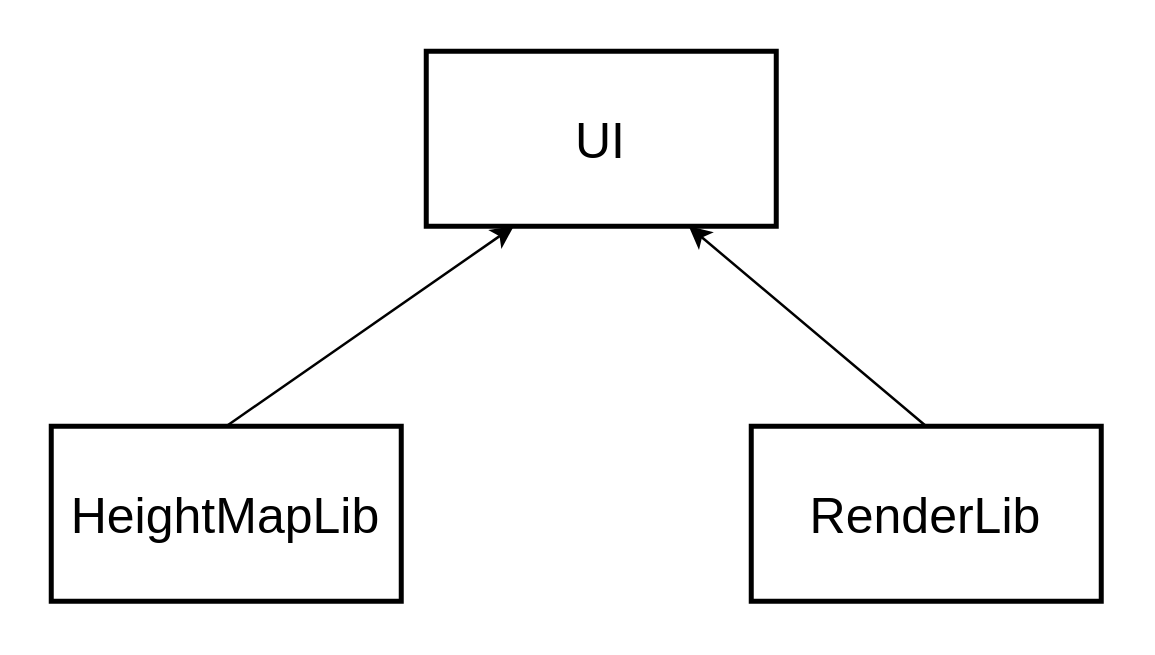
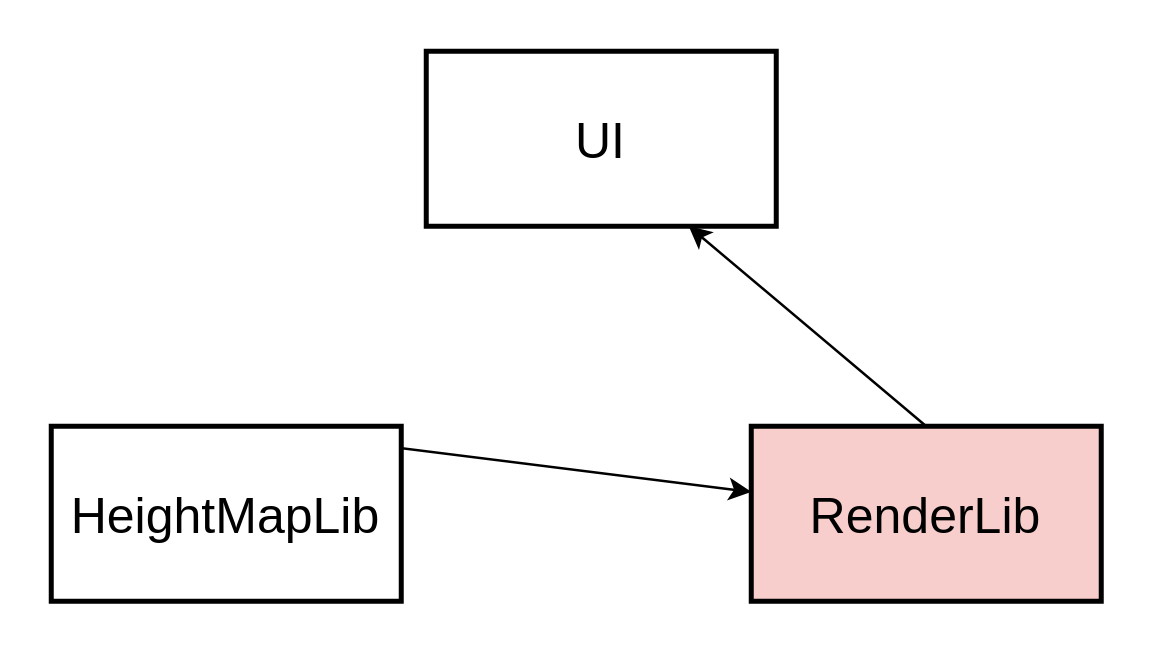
(364, 330) -> (569, 469)
(926, 514) -> (926, 514)
